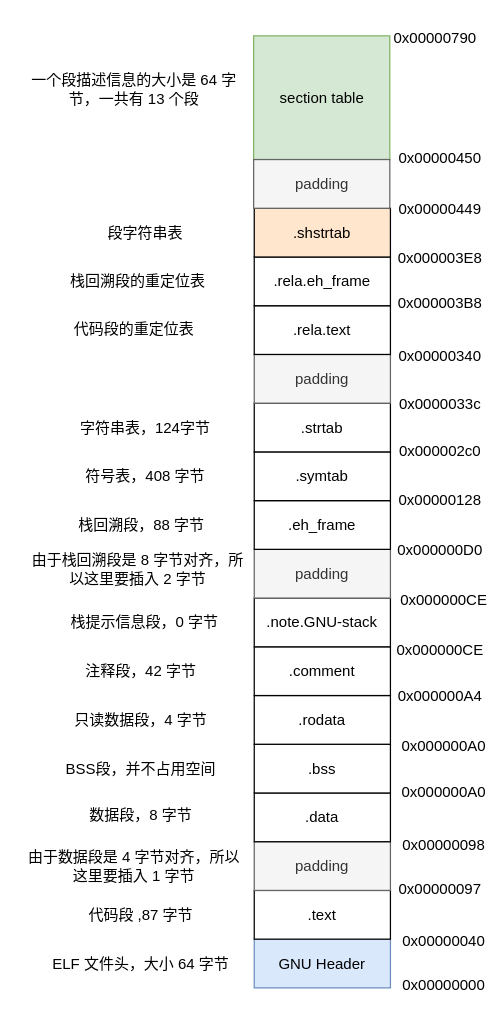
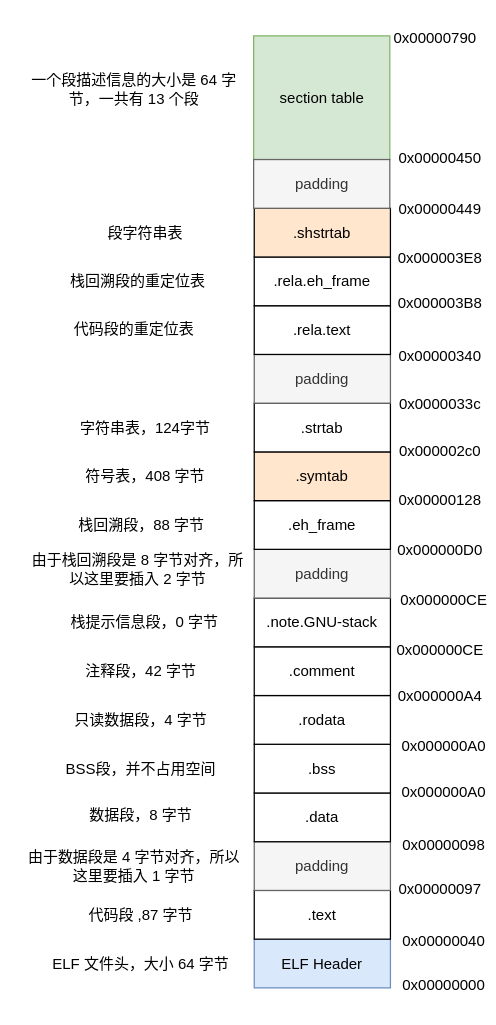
(323, 476) -> (323, 476)
(323, 964) -> (323, 964)
